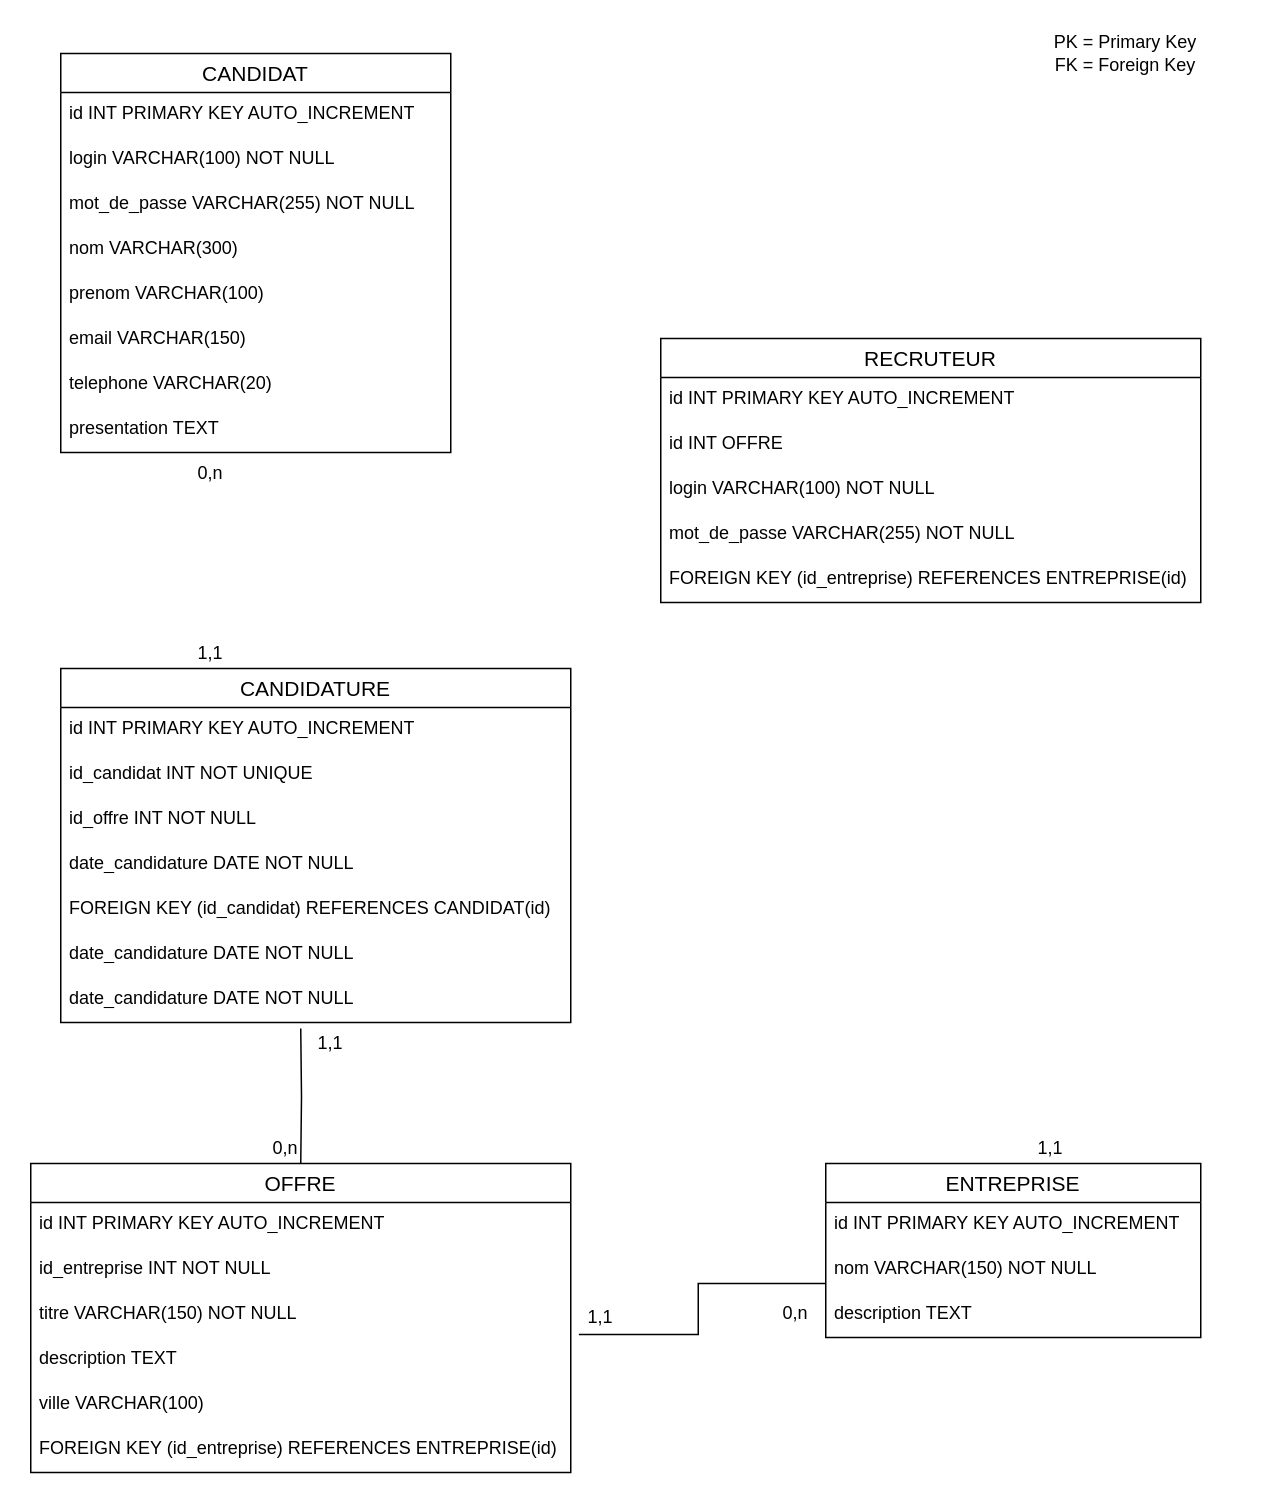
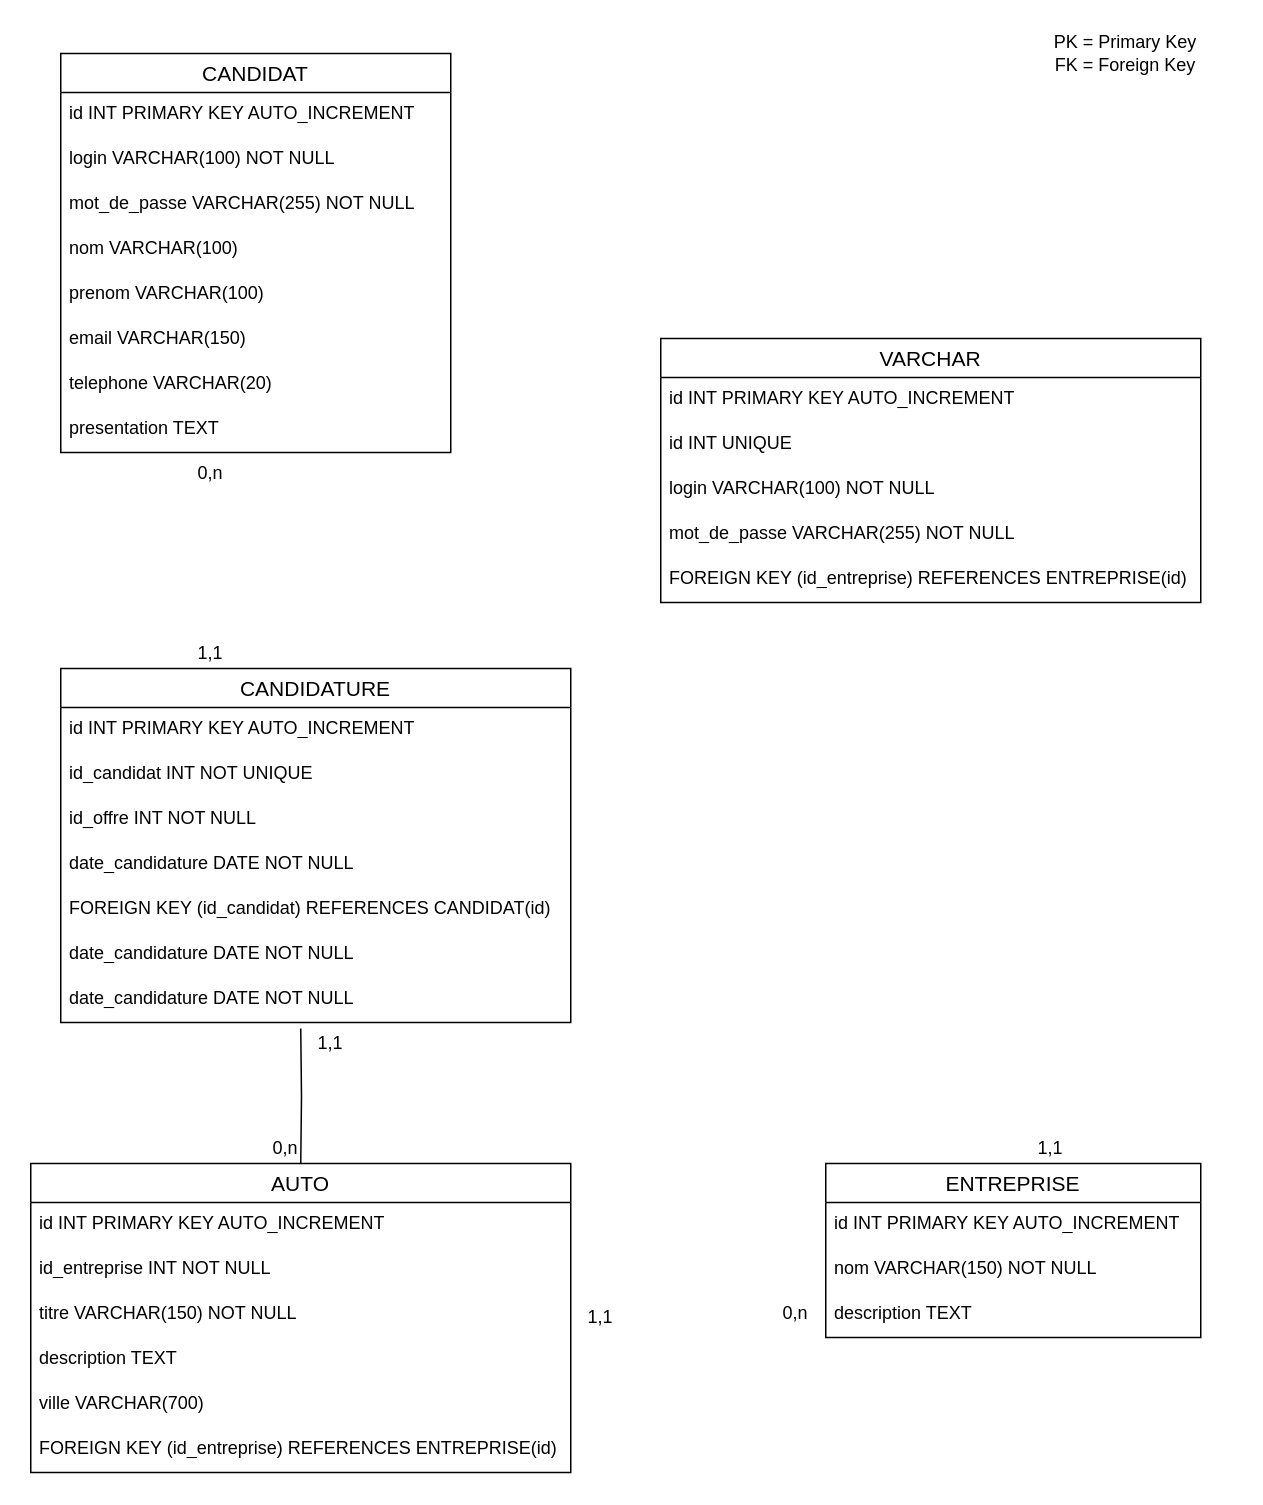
(148, 249) -> (148, 249)
(930, 359) -> (930, 359)
(723, 444) -> (728, 444)
(300, 1184) -> (300, 1184)
(698, 1306) -> none
(121, 1404) -> (121, 1404)
